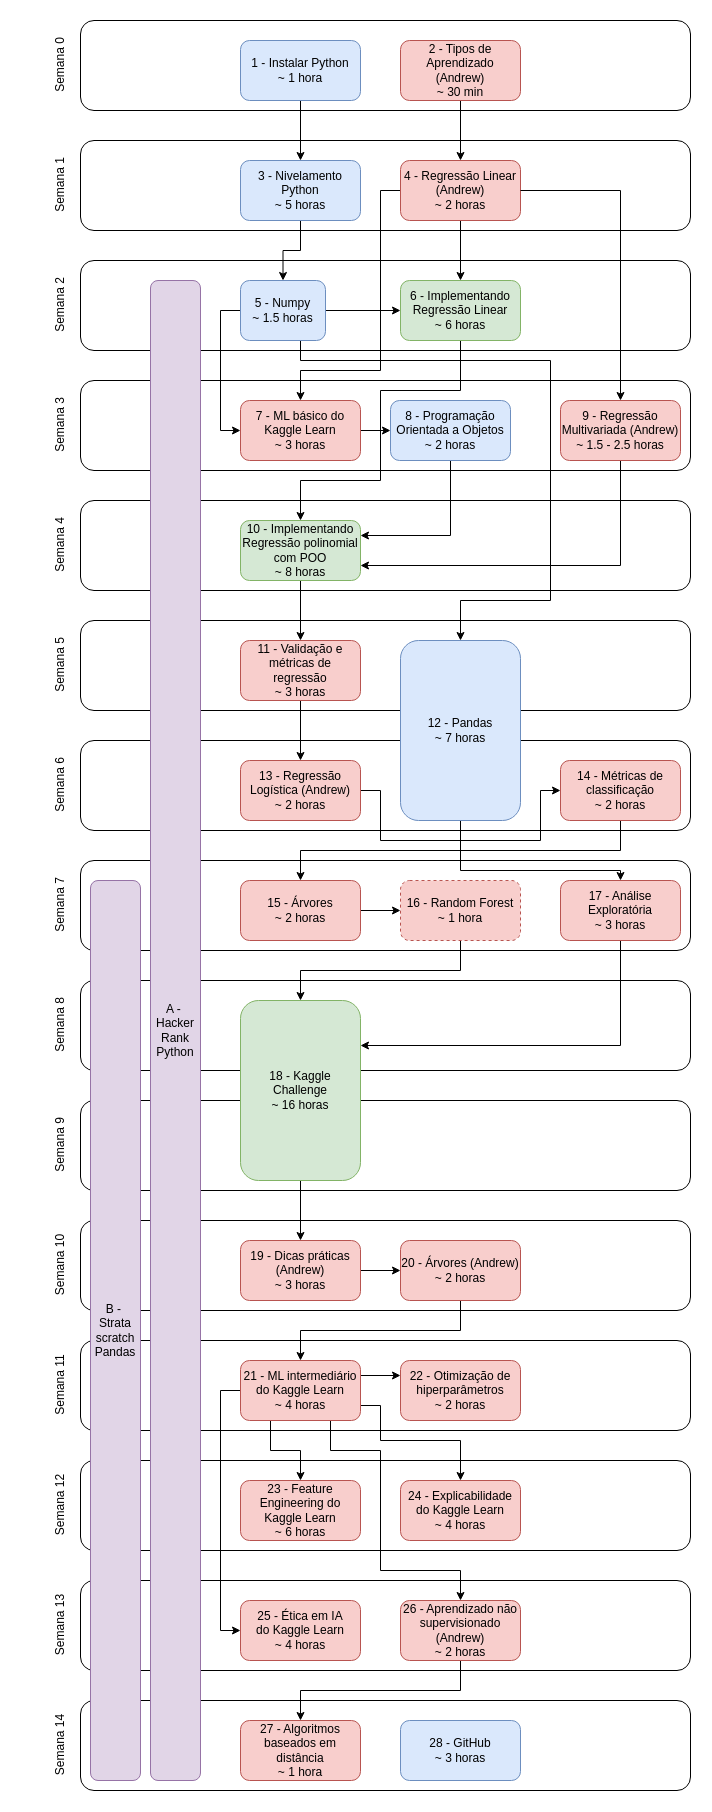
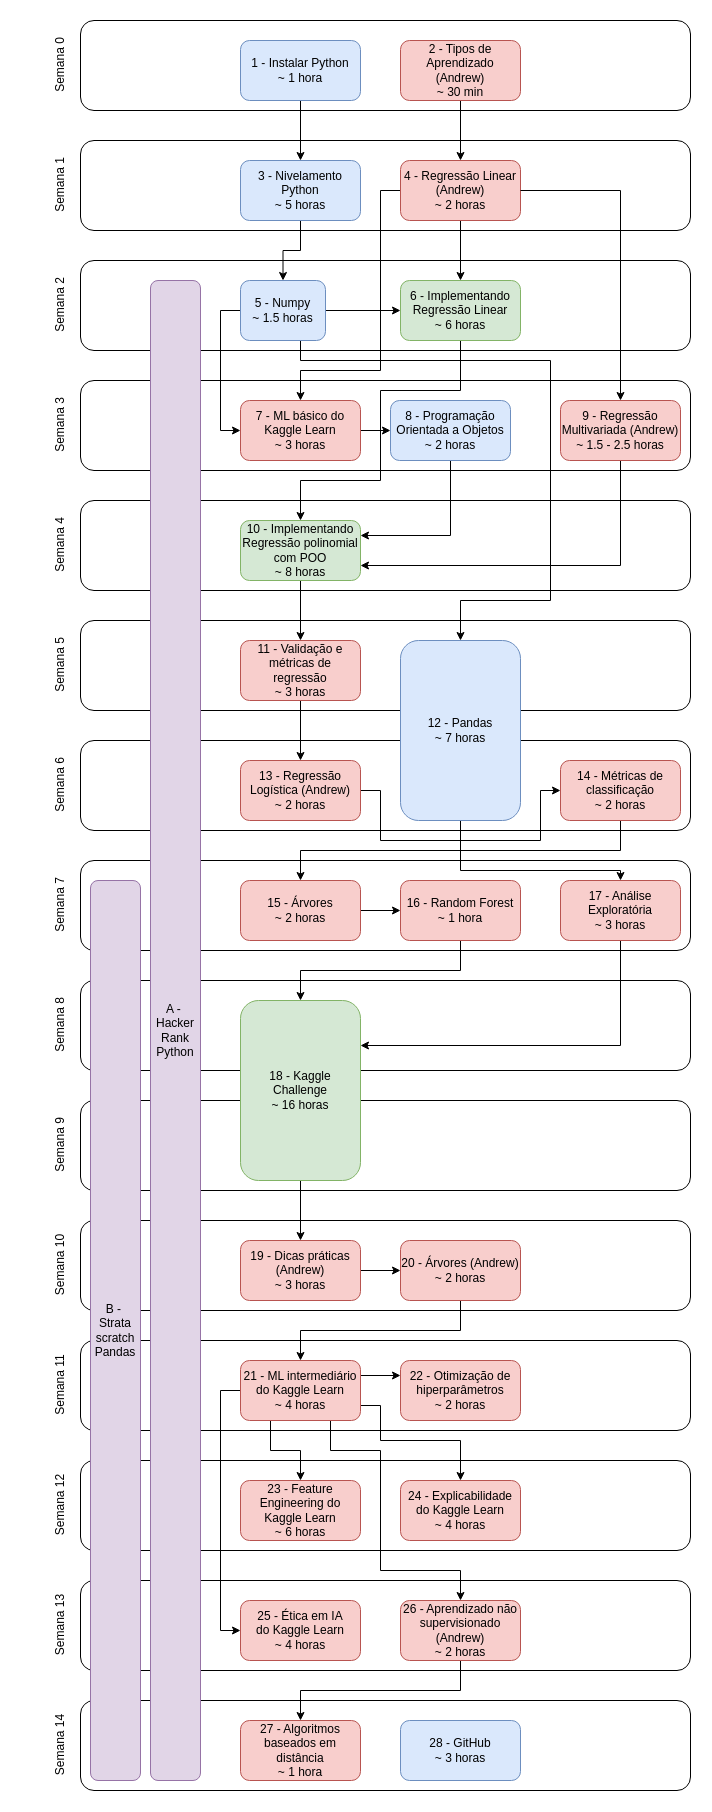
(461, 911) -> (461, 911)
